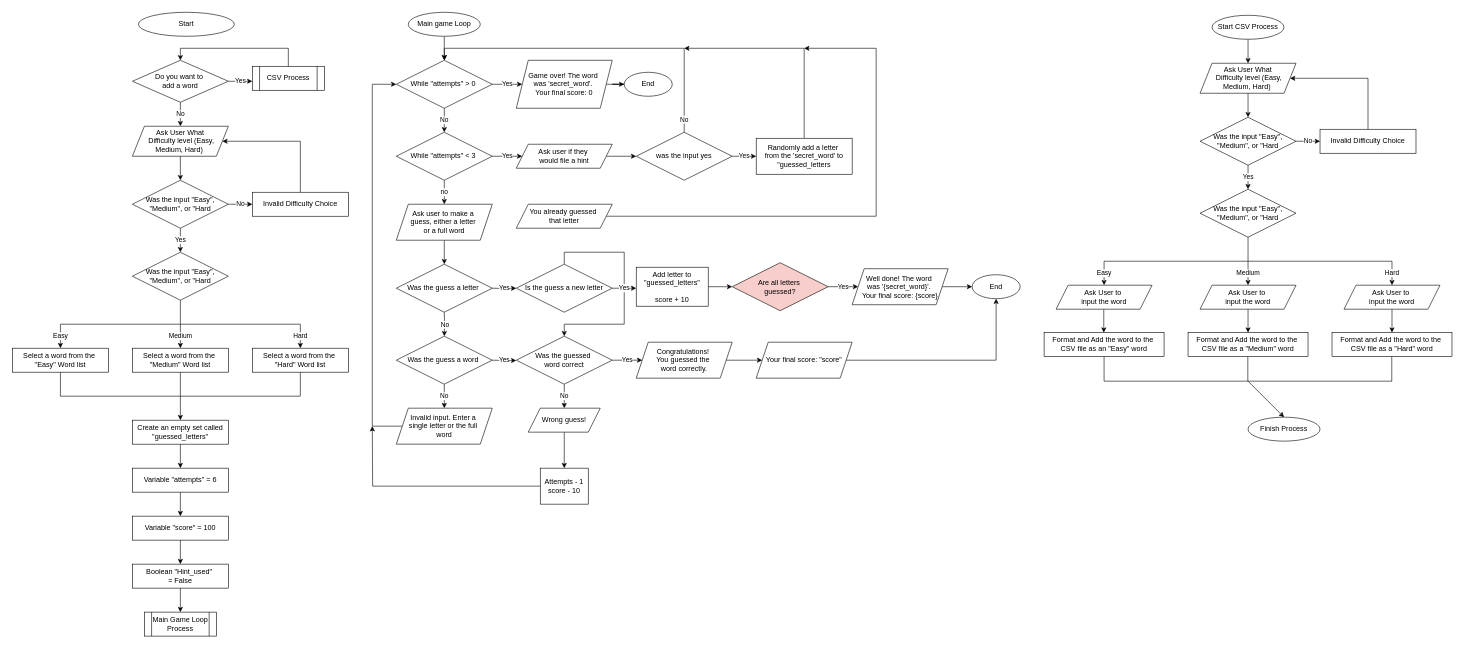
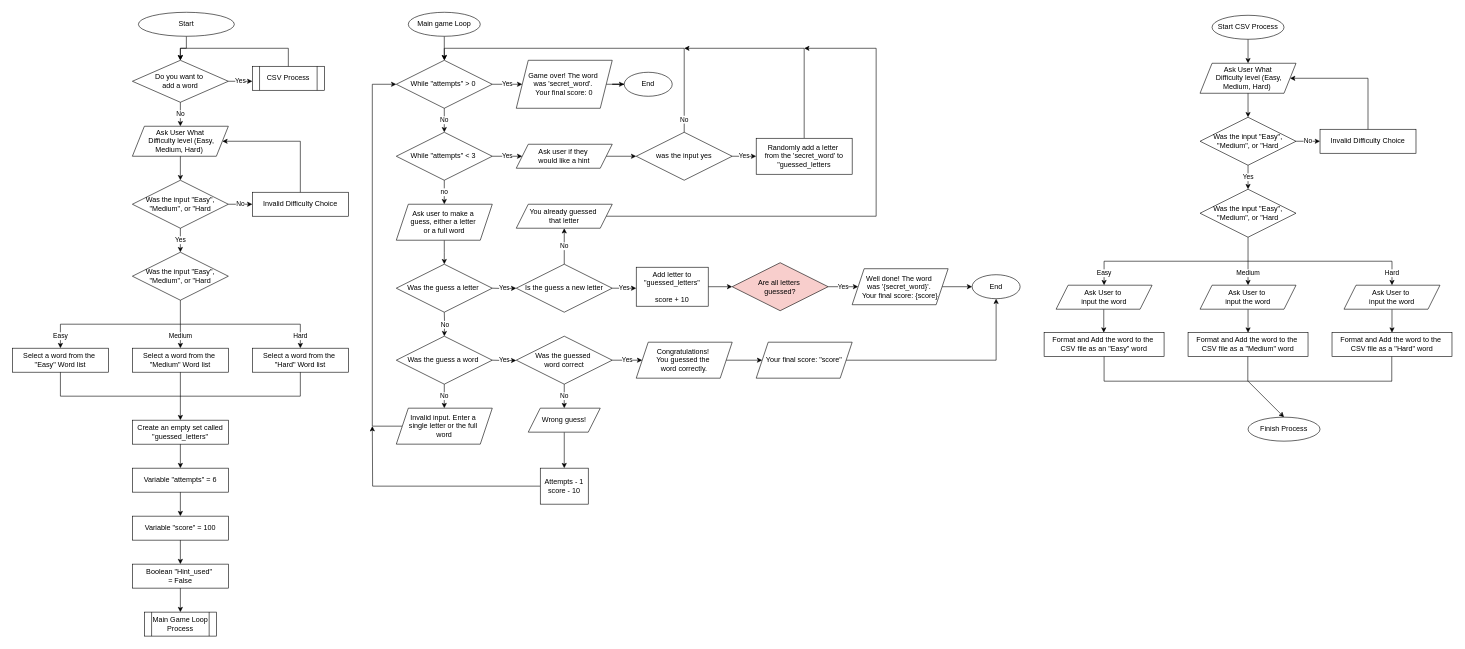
none -> (186, 41)
(564, 156) -> (564, 156)
(564, 326) -> (564, 246)
